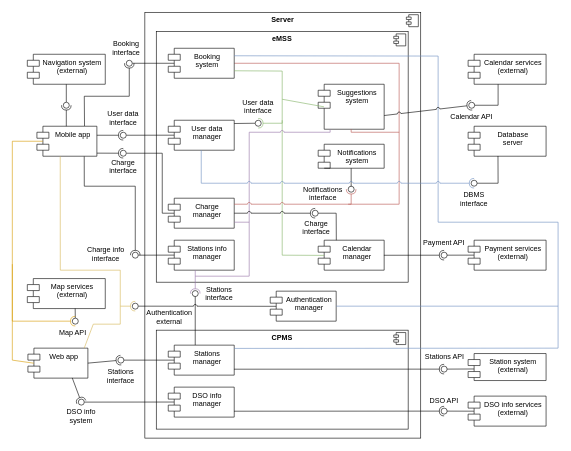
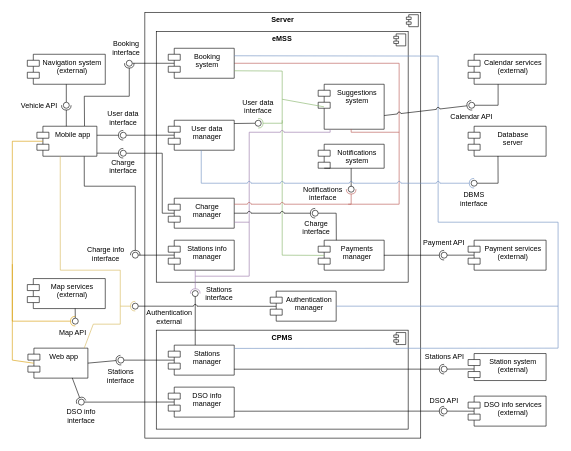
none -> (39, 105)
(357, 248) -> (357, 248)
(81, 412) -> (81, 412)
